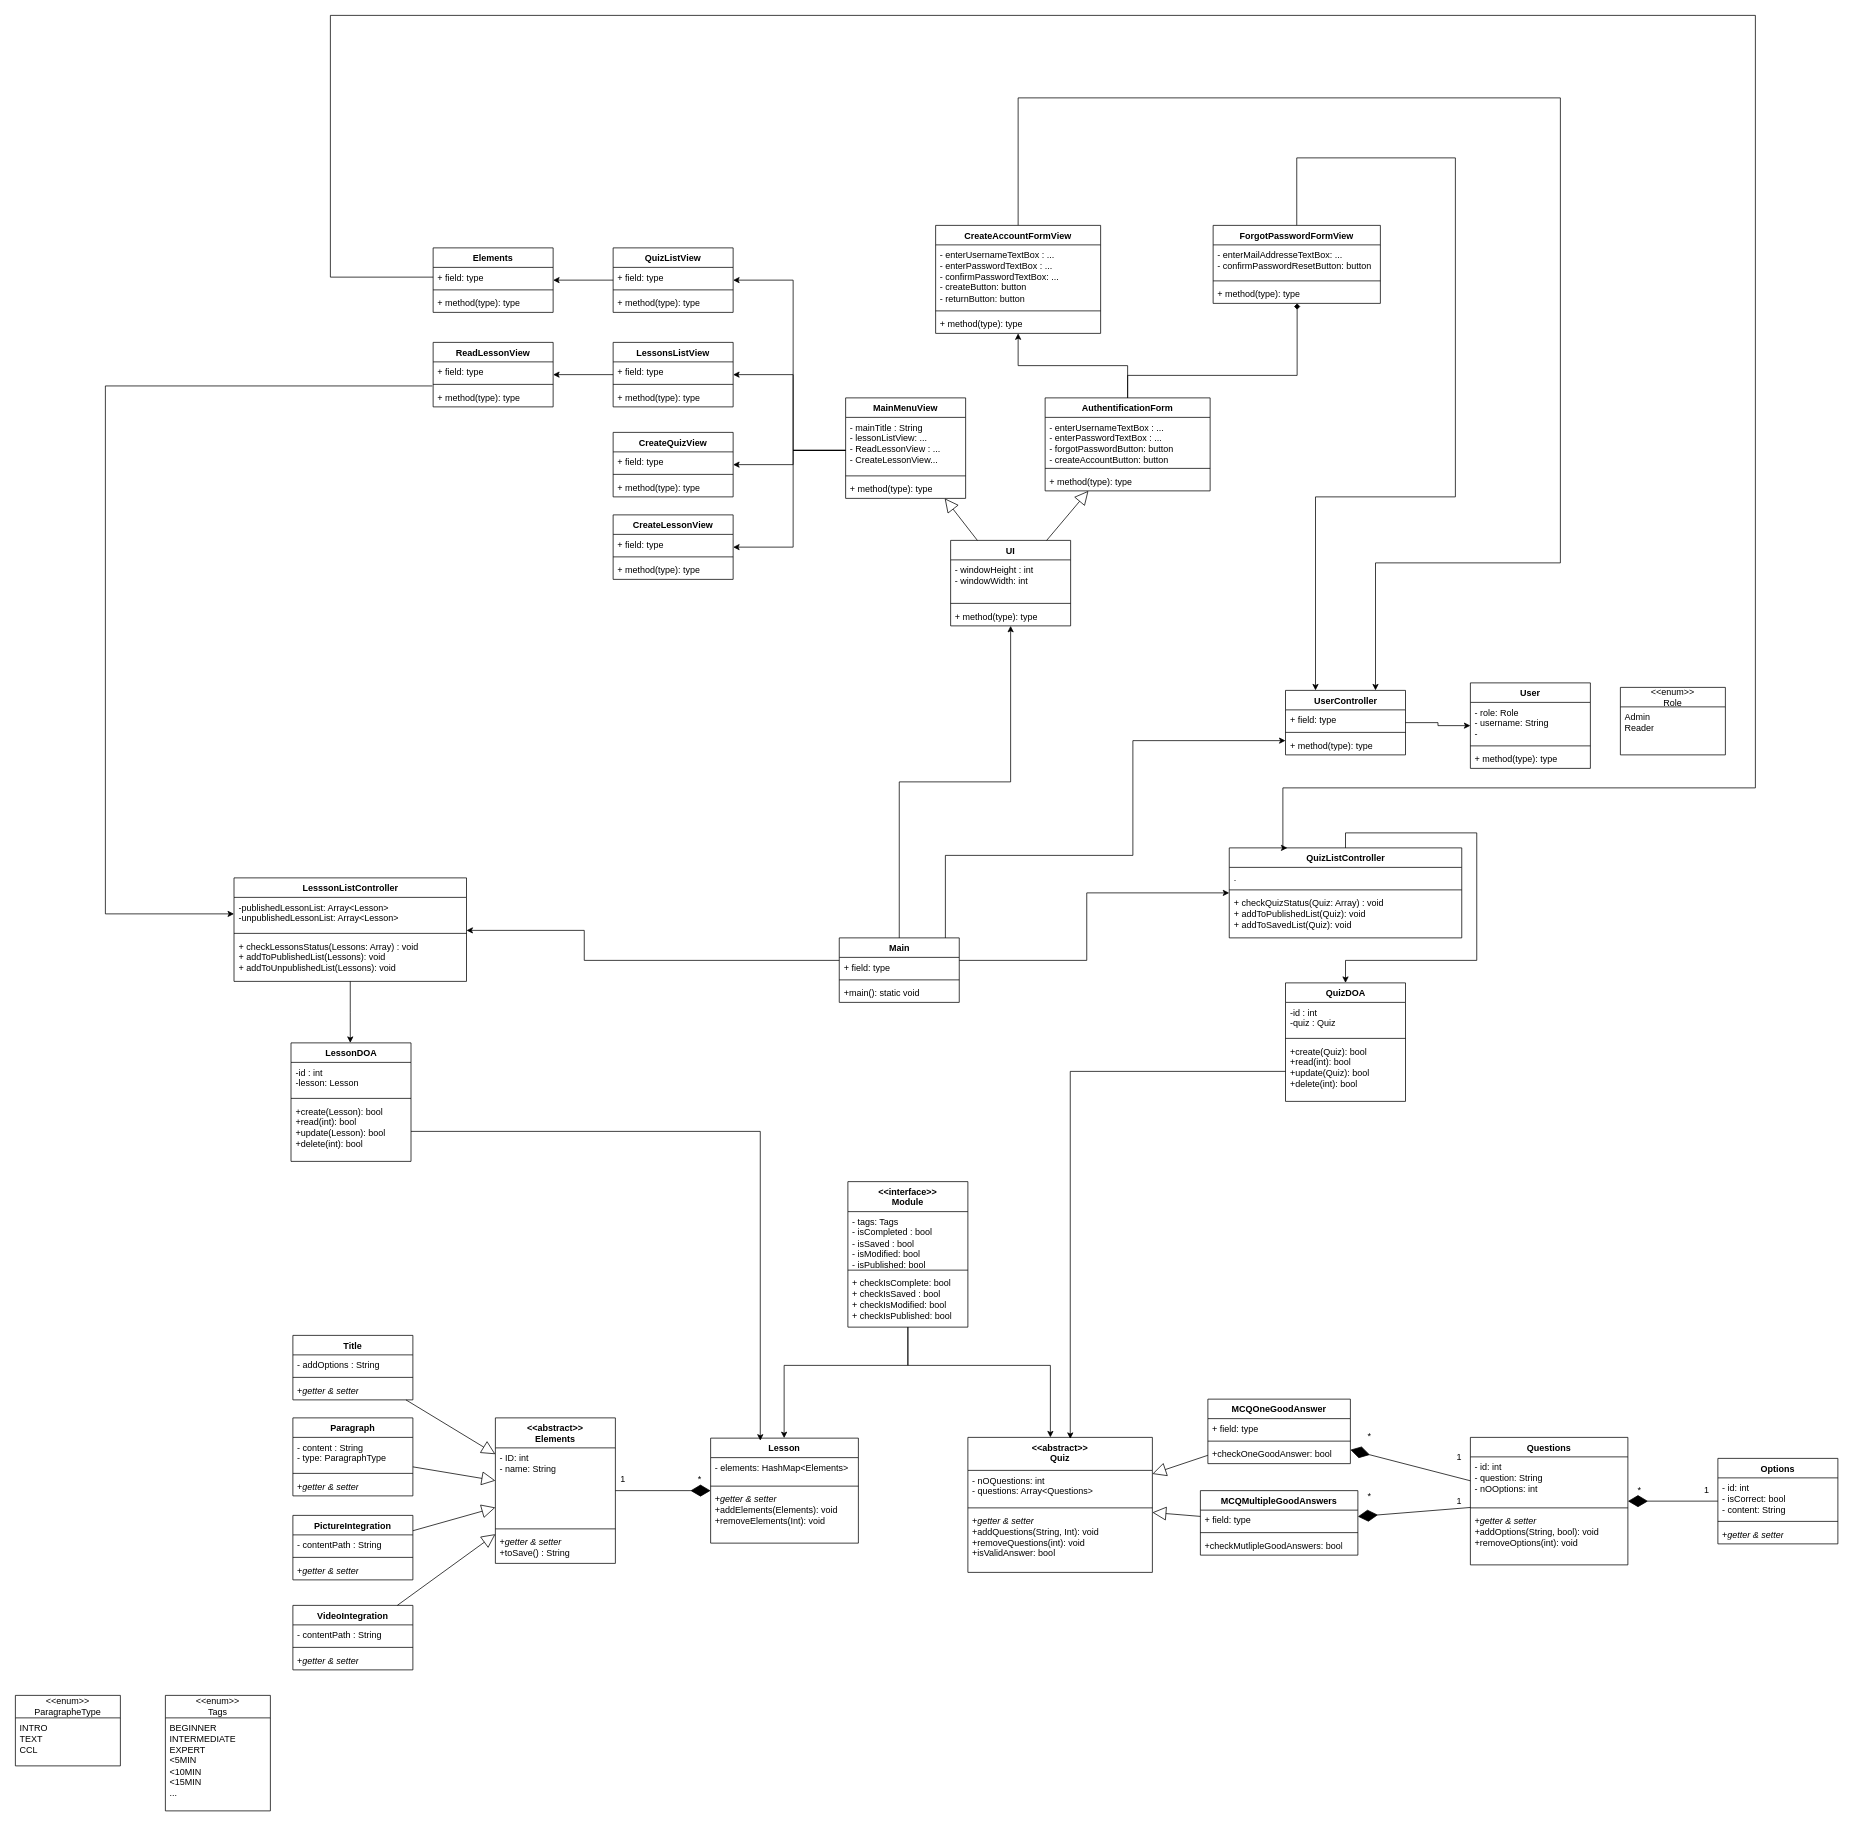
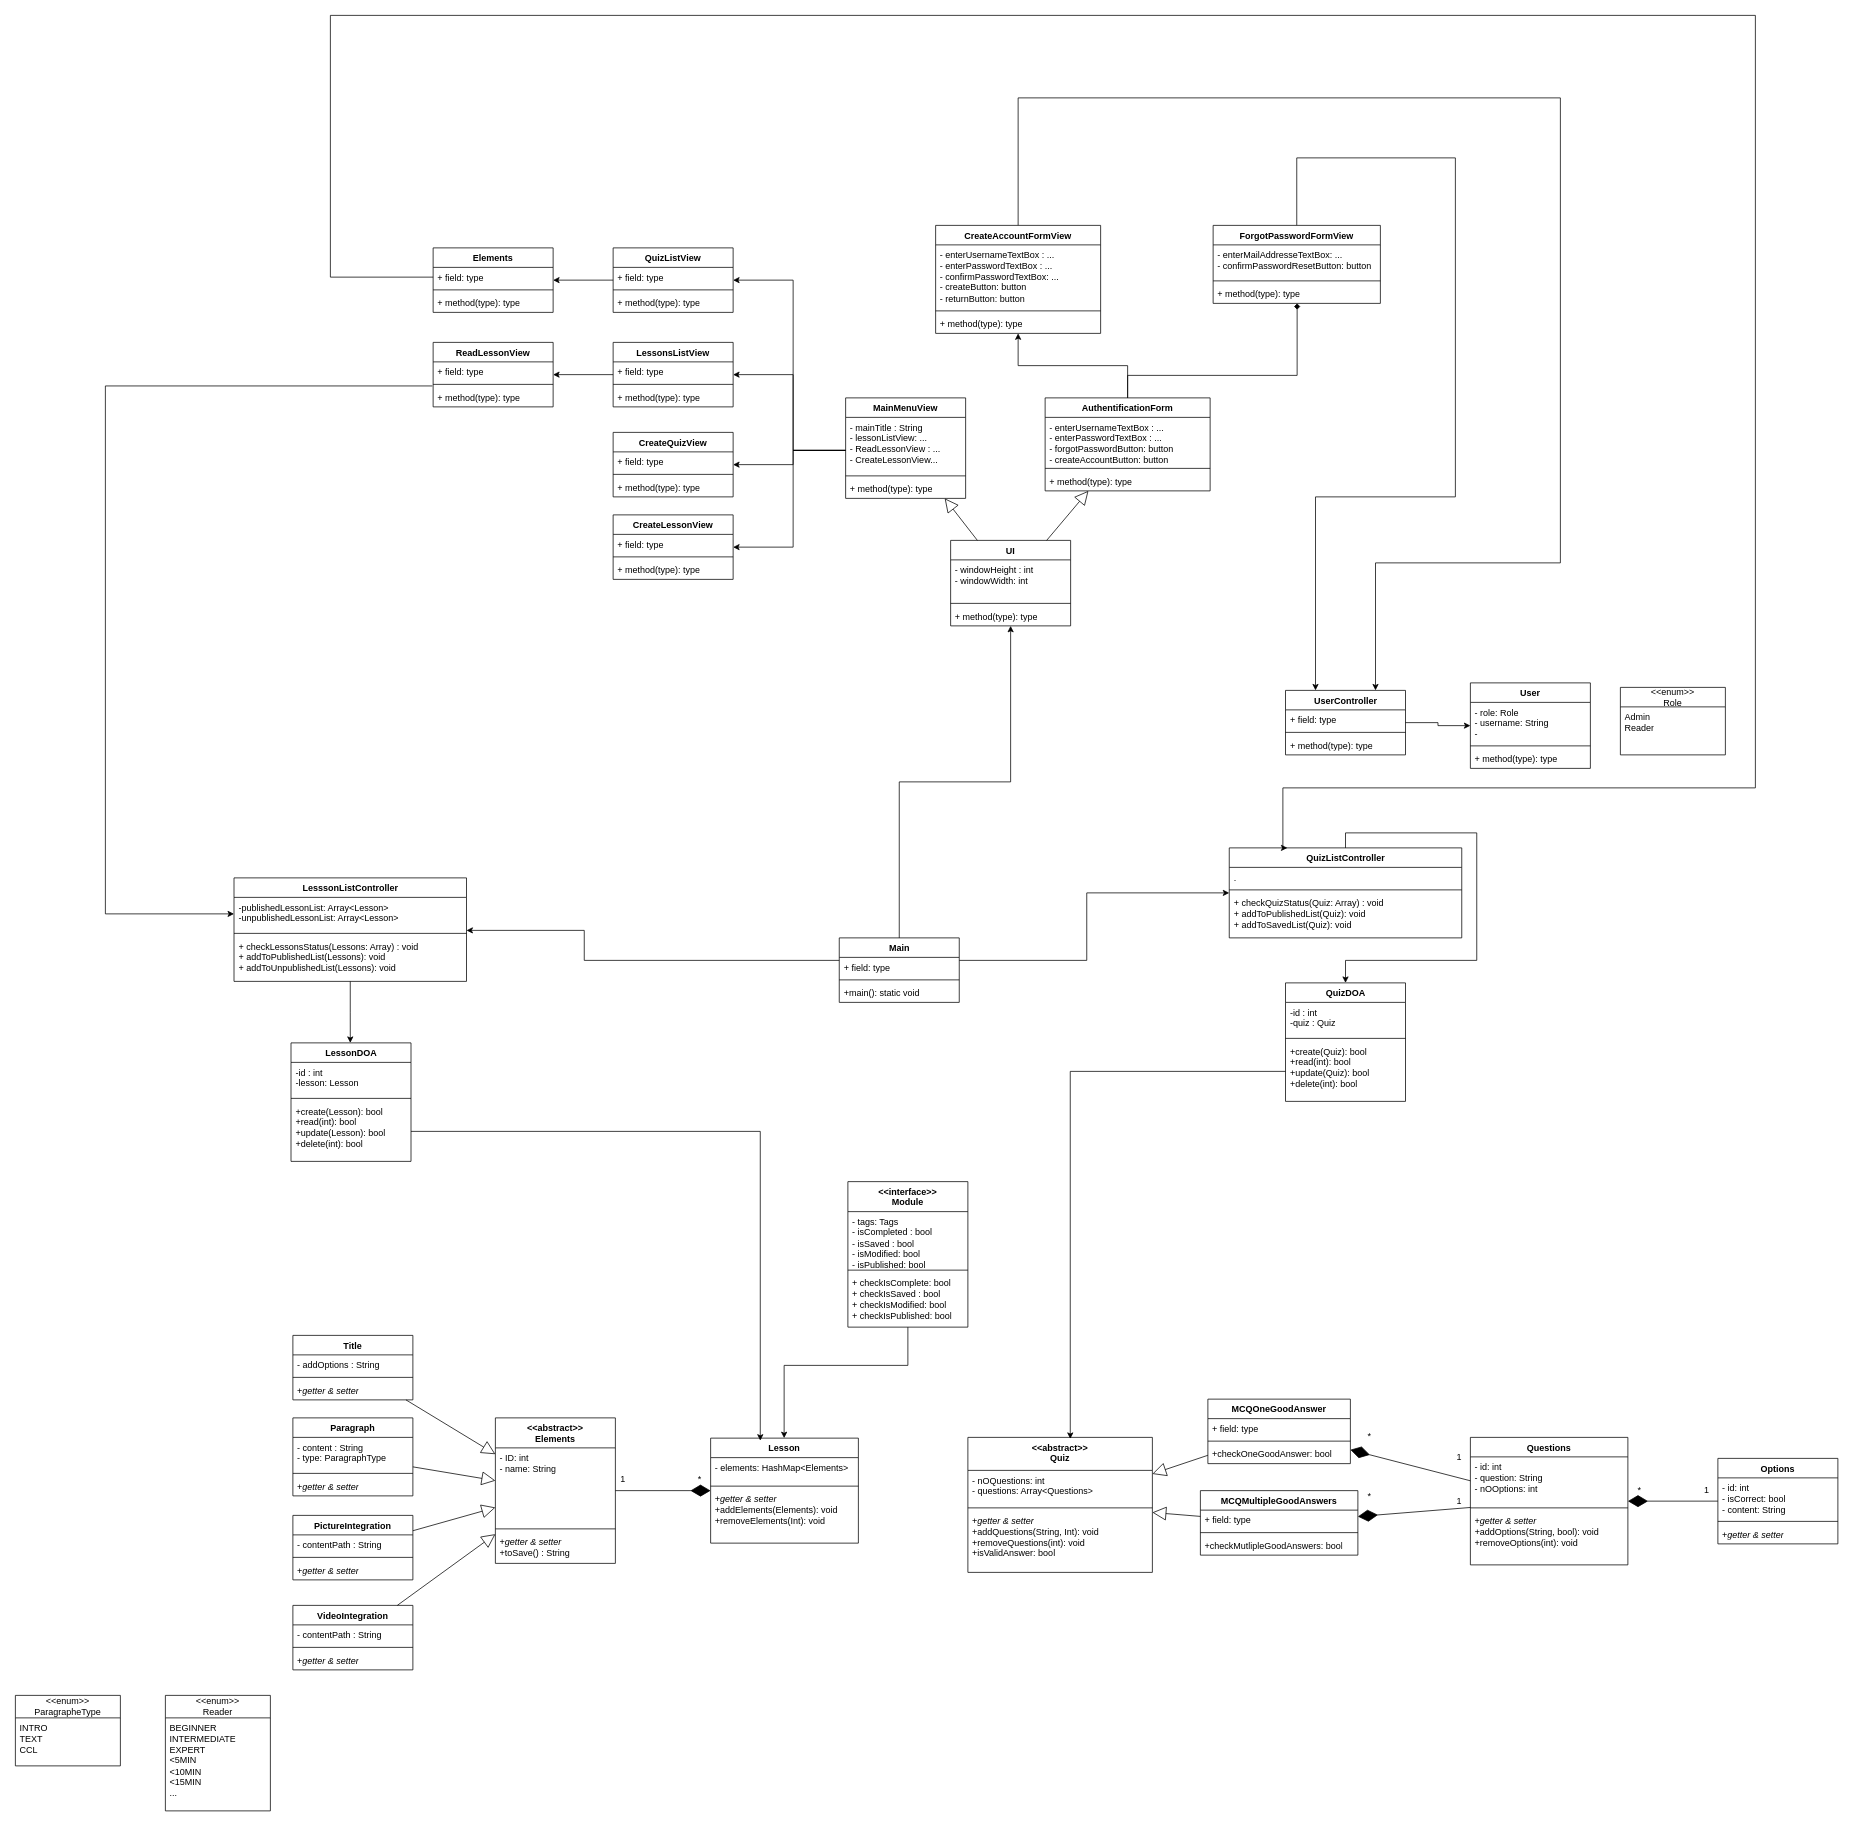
(1000, 855) -> none
(1013, 1365) -> none
(218, 1707) -> (218, 1707)
